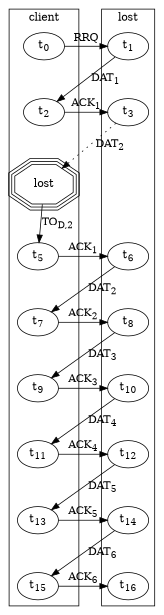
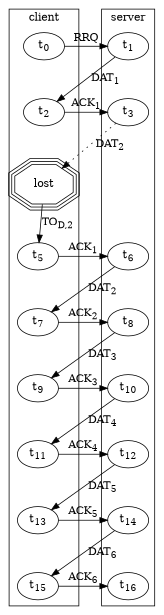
(128, 18) -> (128, 18)
